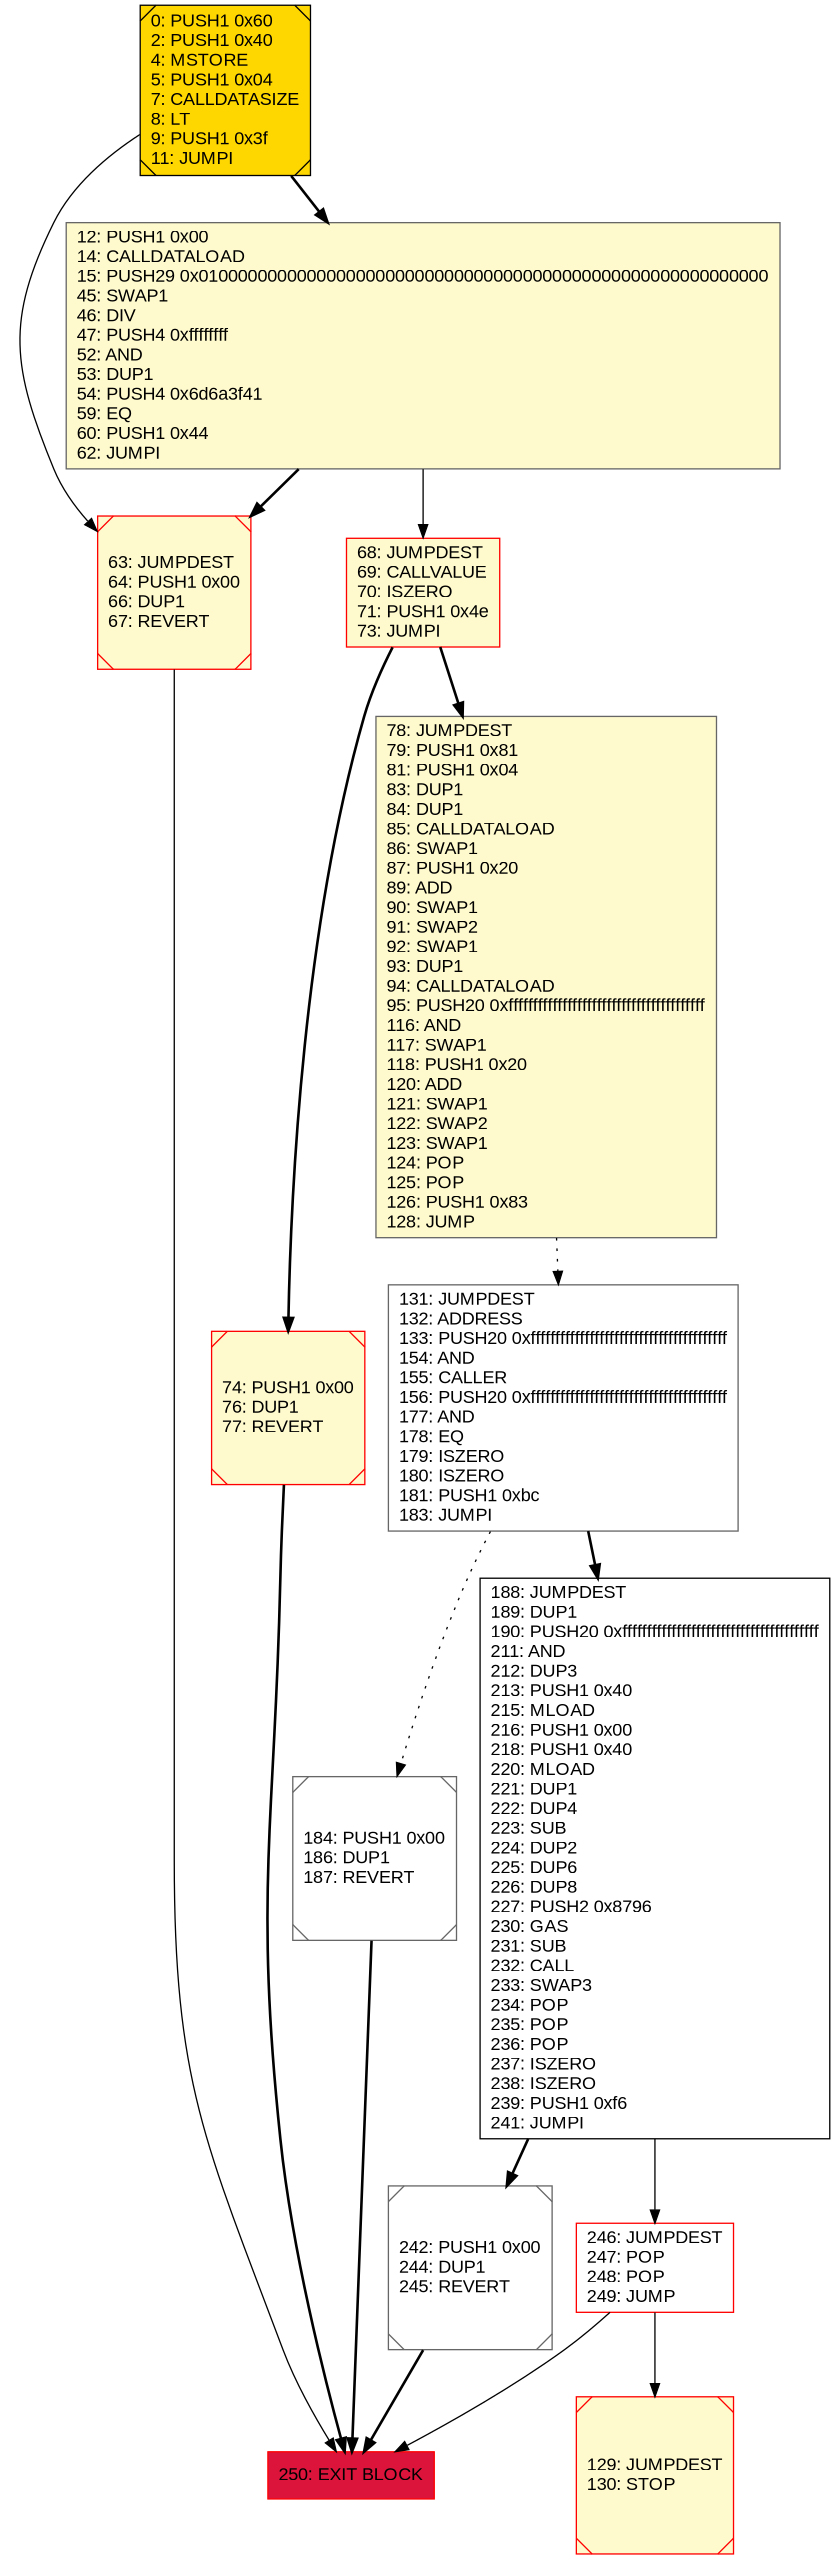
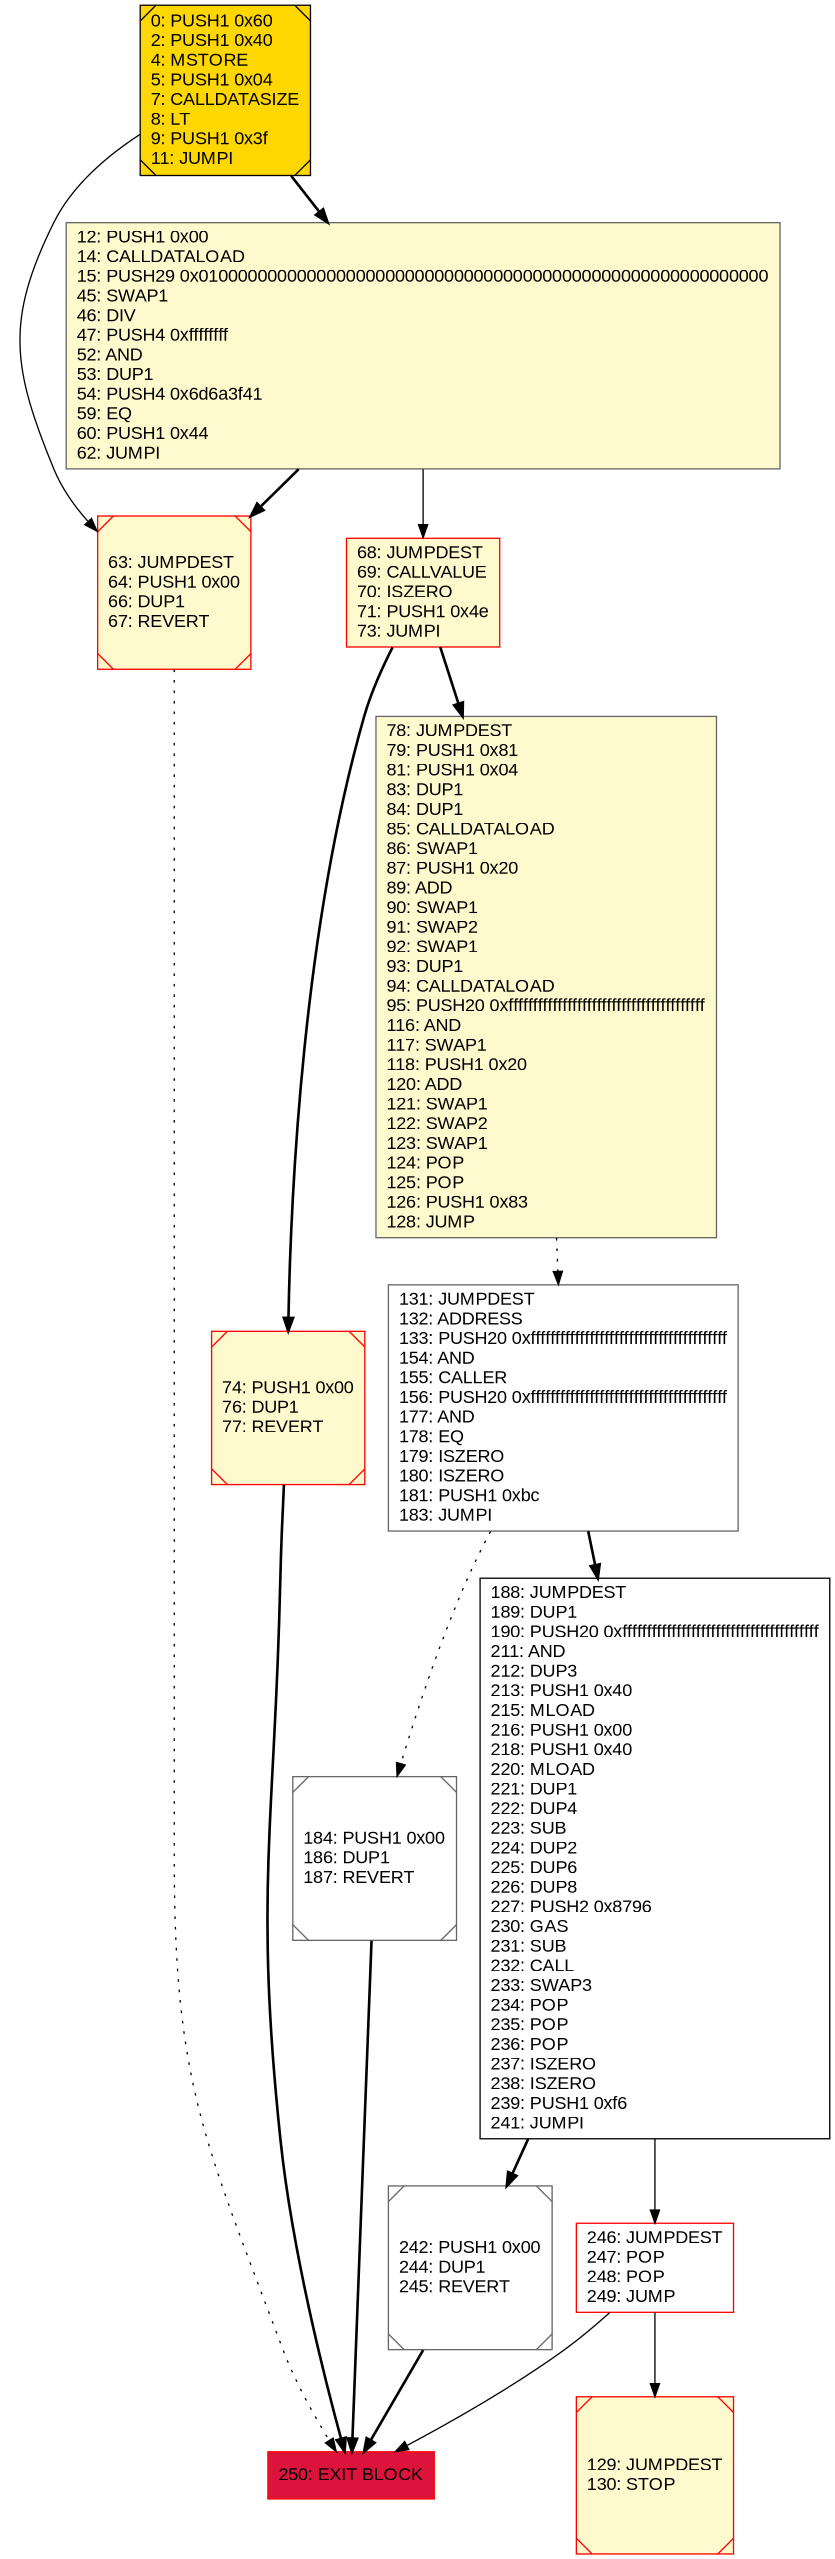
(174, 1569) -> (174, 1569)
